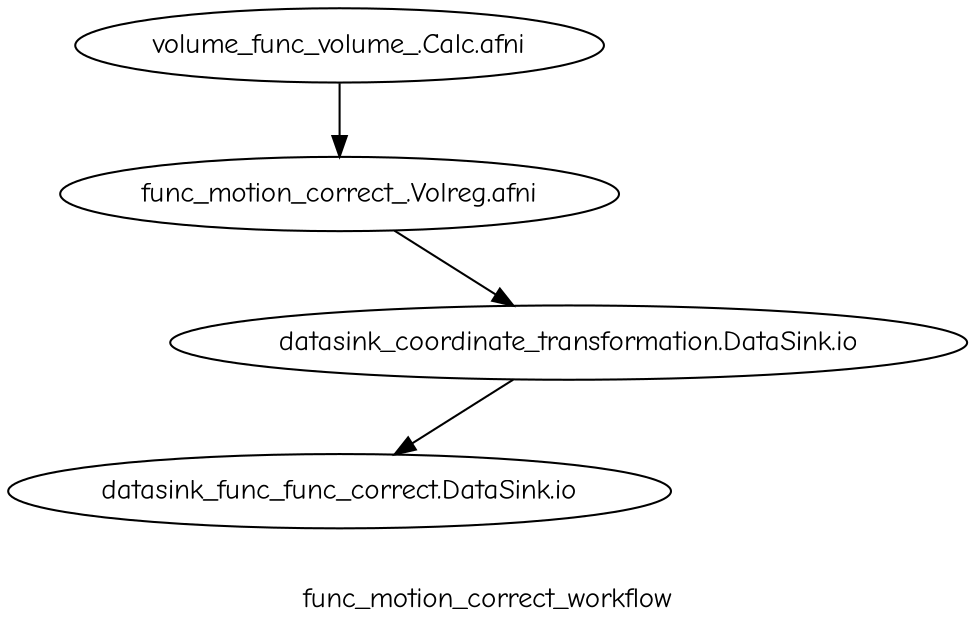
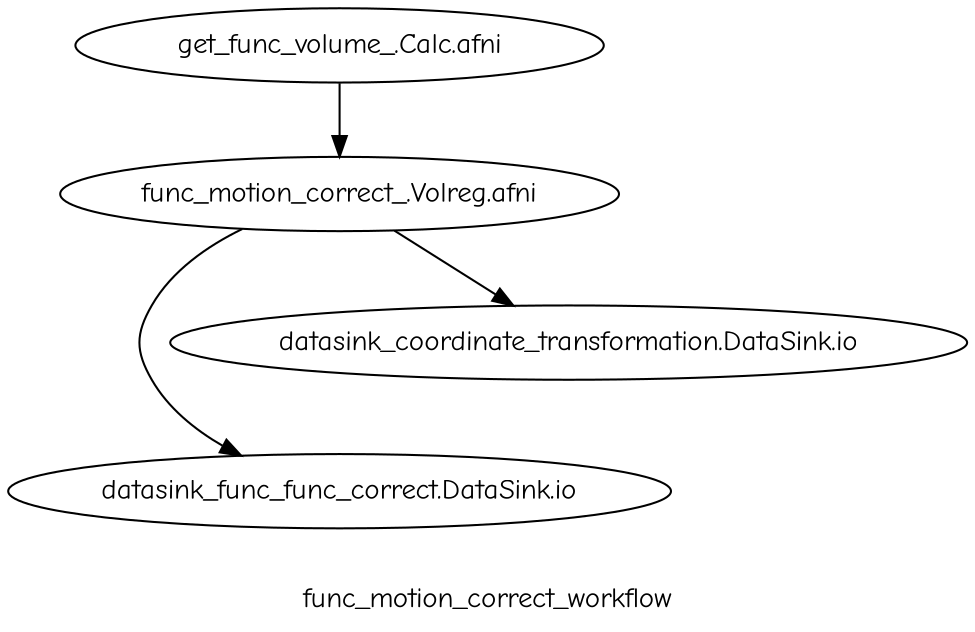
(340, 45) -> (340, 45)
(463, 412) -> (141, 332)
